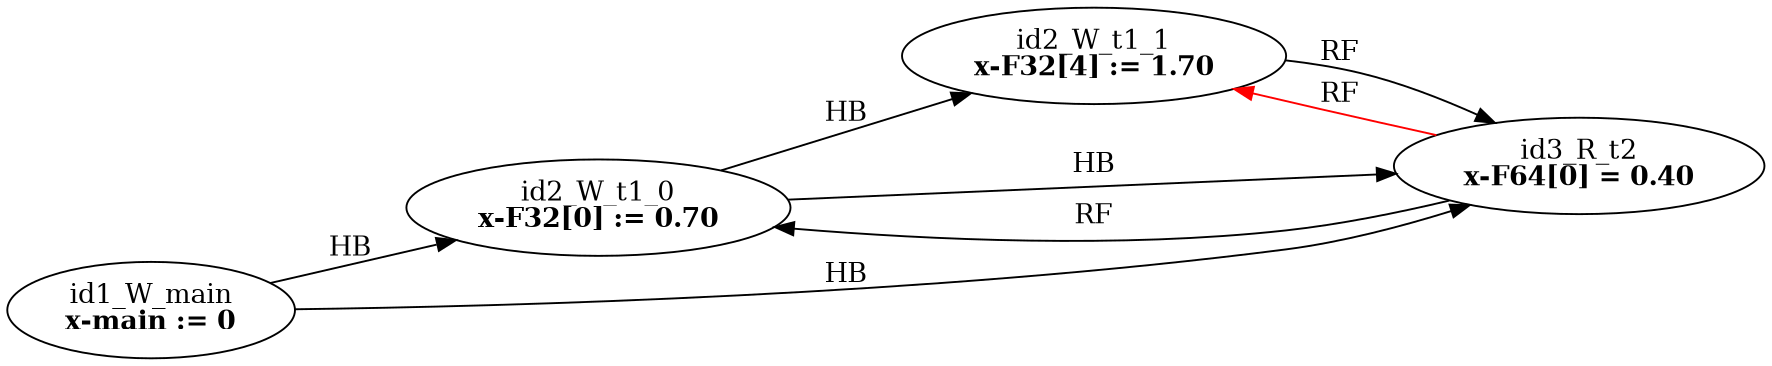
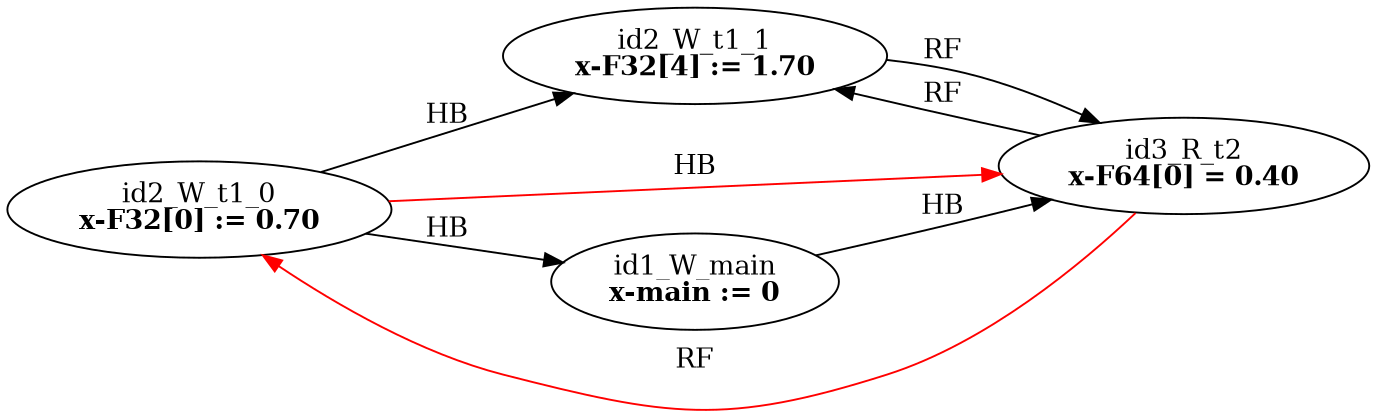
(1345, 115) -> (947, 115)
(1082, 187) -> (685, 188)
(1123, 240) -> (719, 409)
(353, 264) -> (455, 247)
